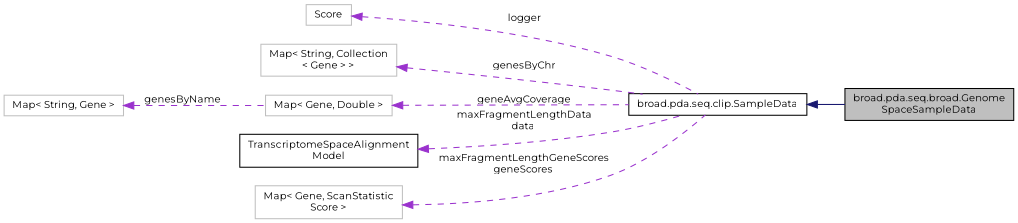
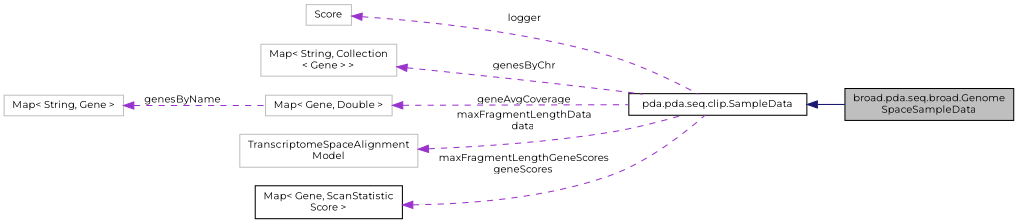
(718, 104) -> (718, 104)
(329, 151) -> (329, 151)
(329, 202) -> (329, 202)
